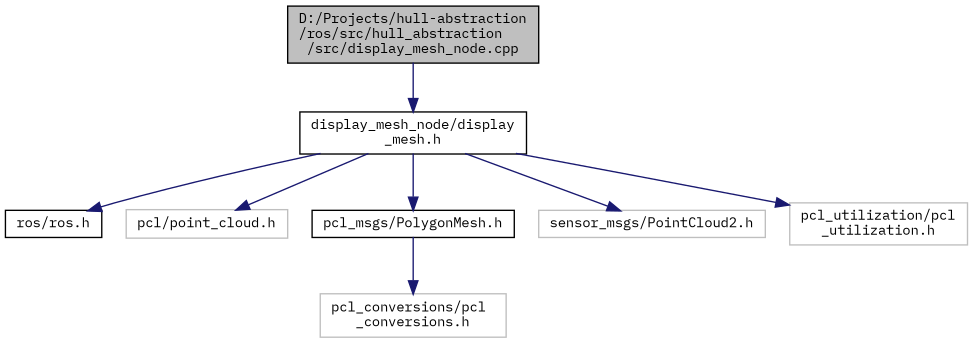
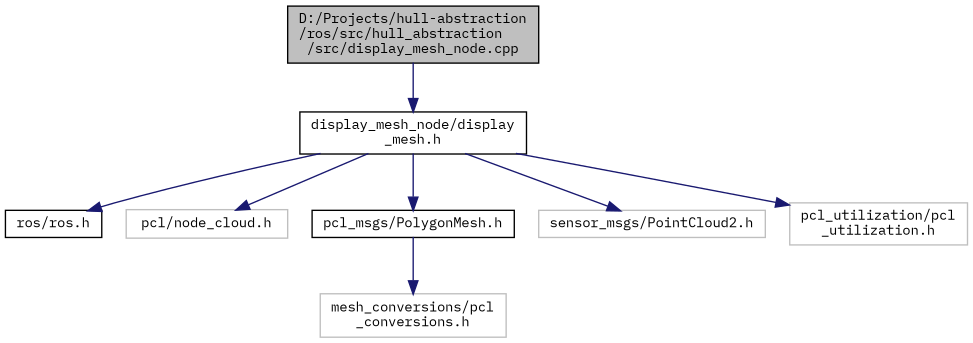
(207, 224) -> (207, 224)
(413, 315) -> (413, 315)
